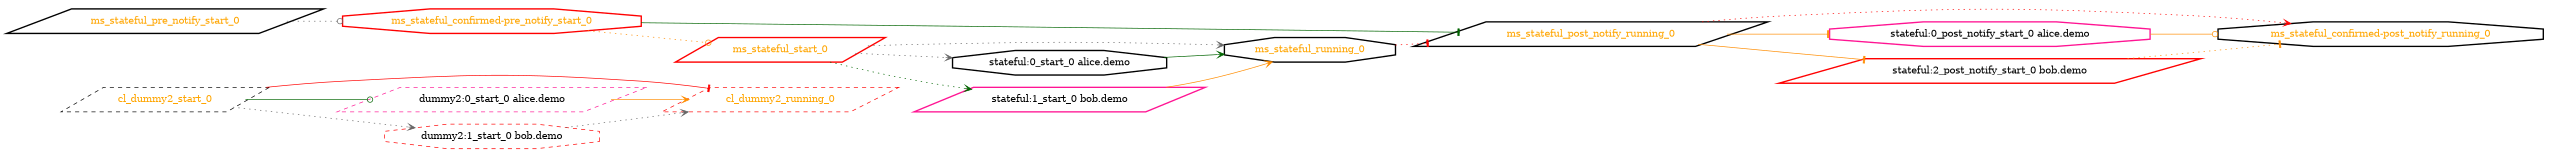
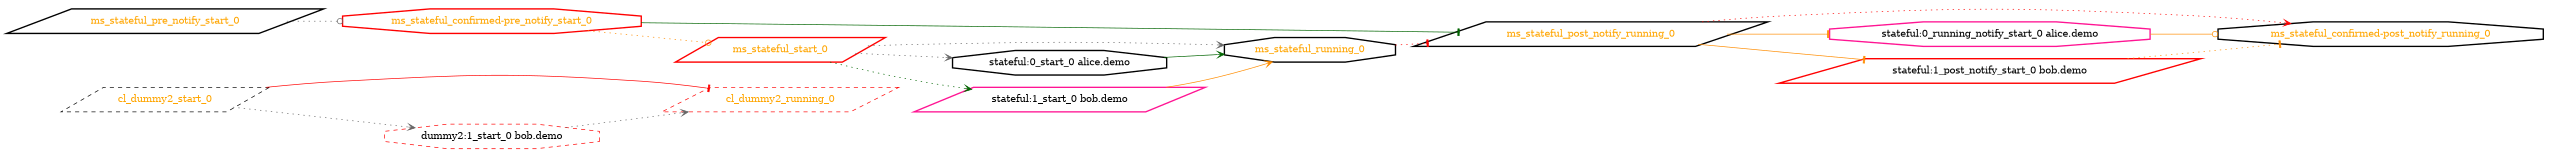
(1990, 34) -> (1990, 34)
(1990, 71) -> (1990, 71)
(492, 100) -> none
